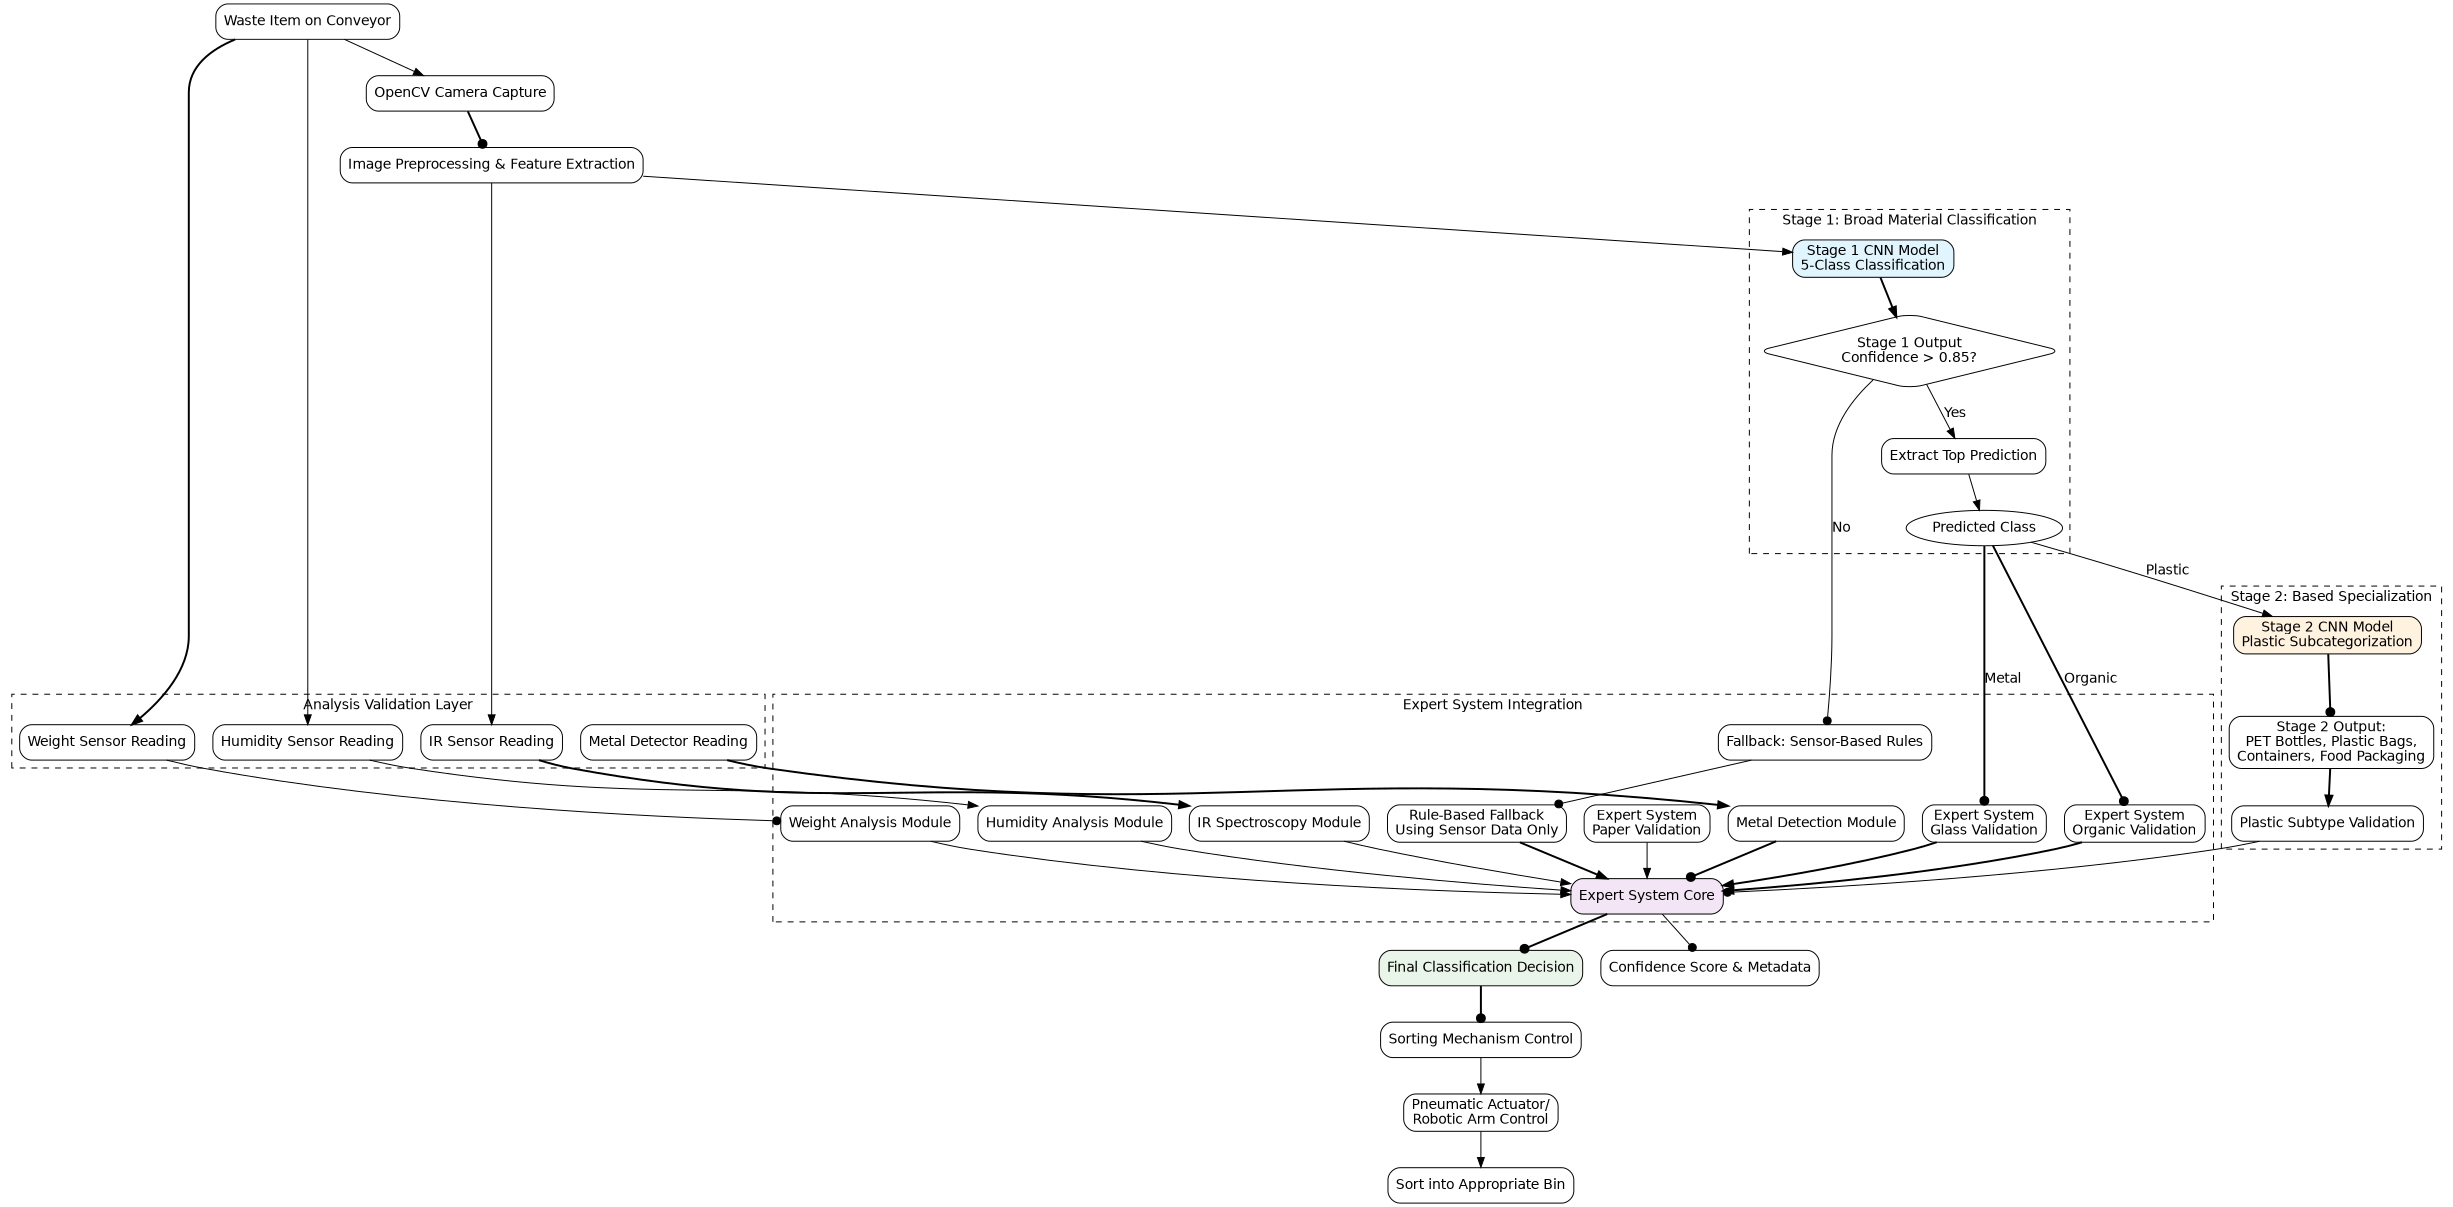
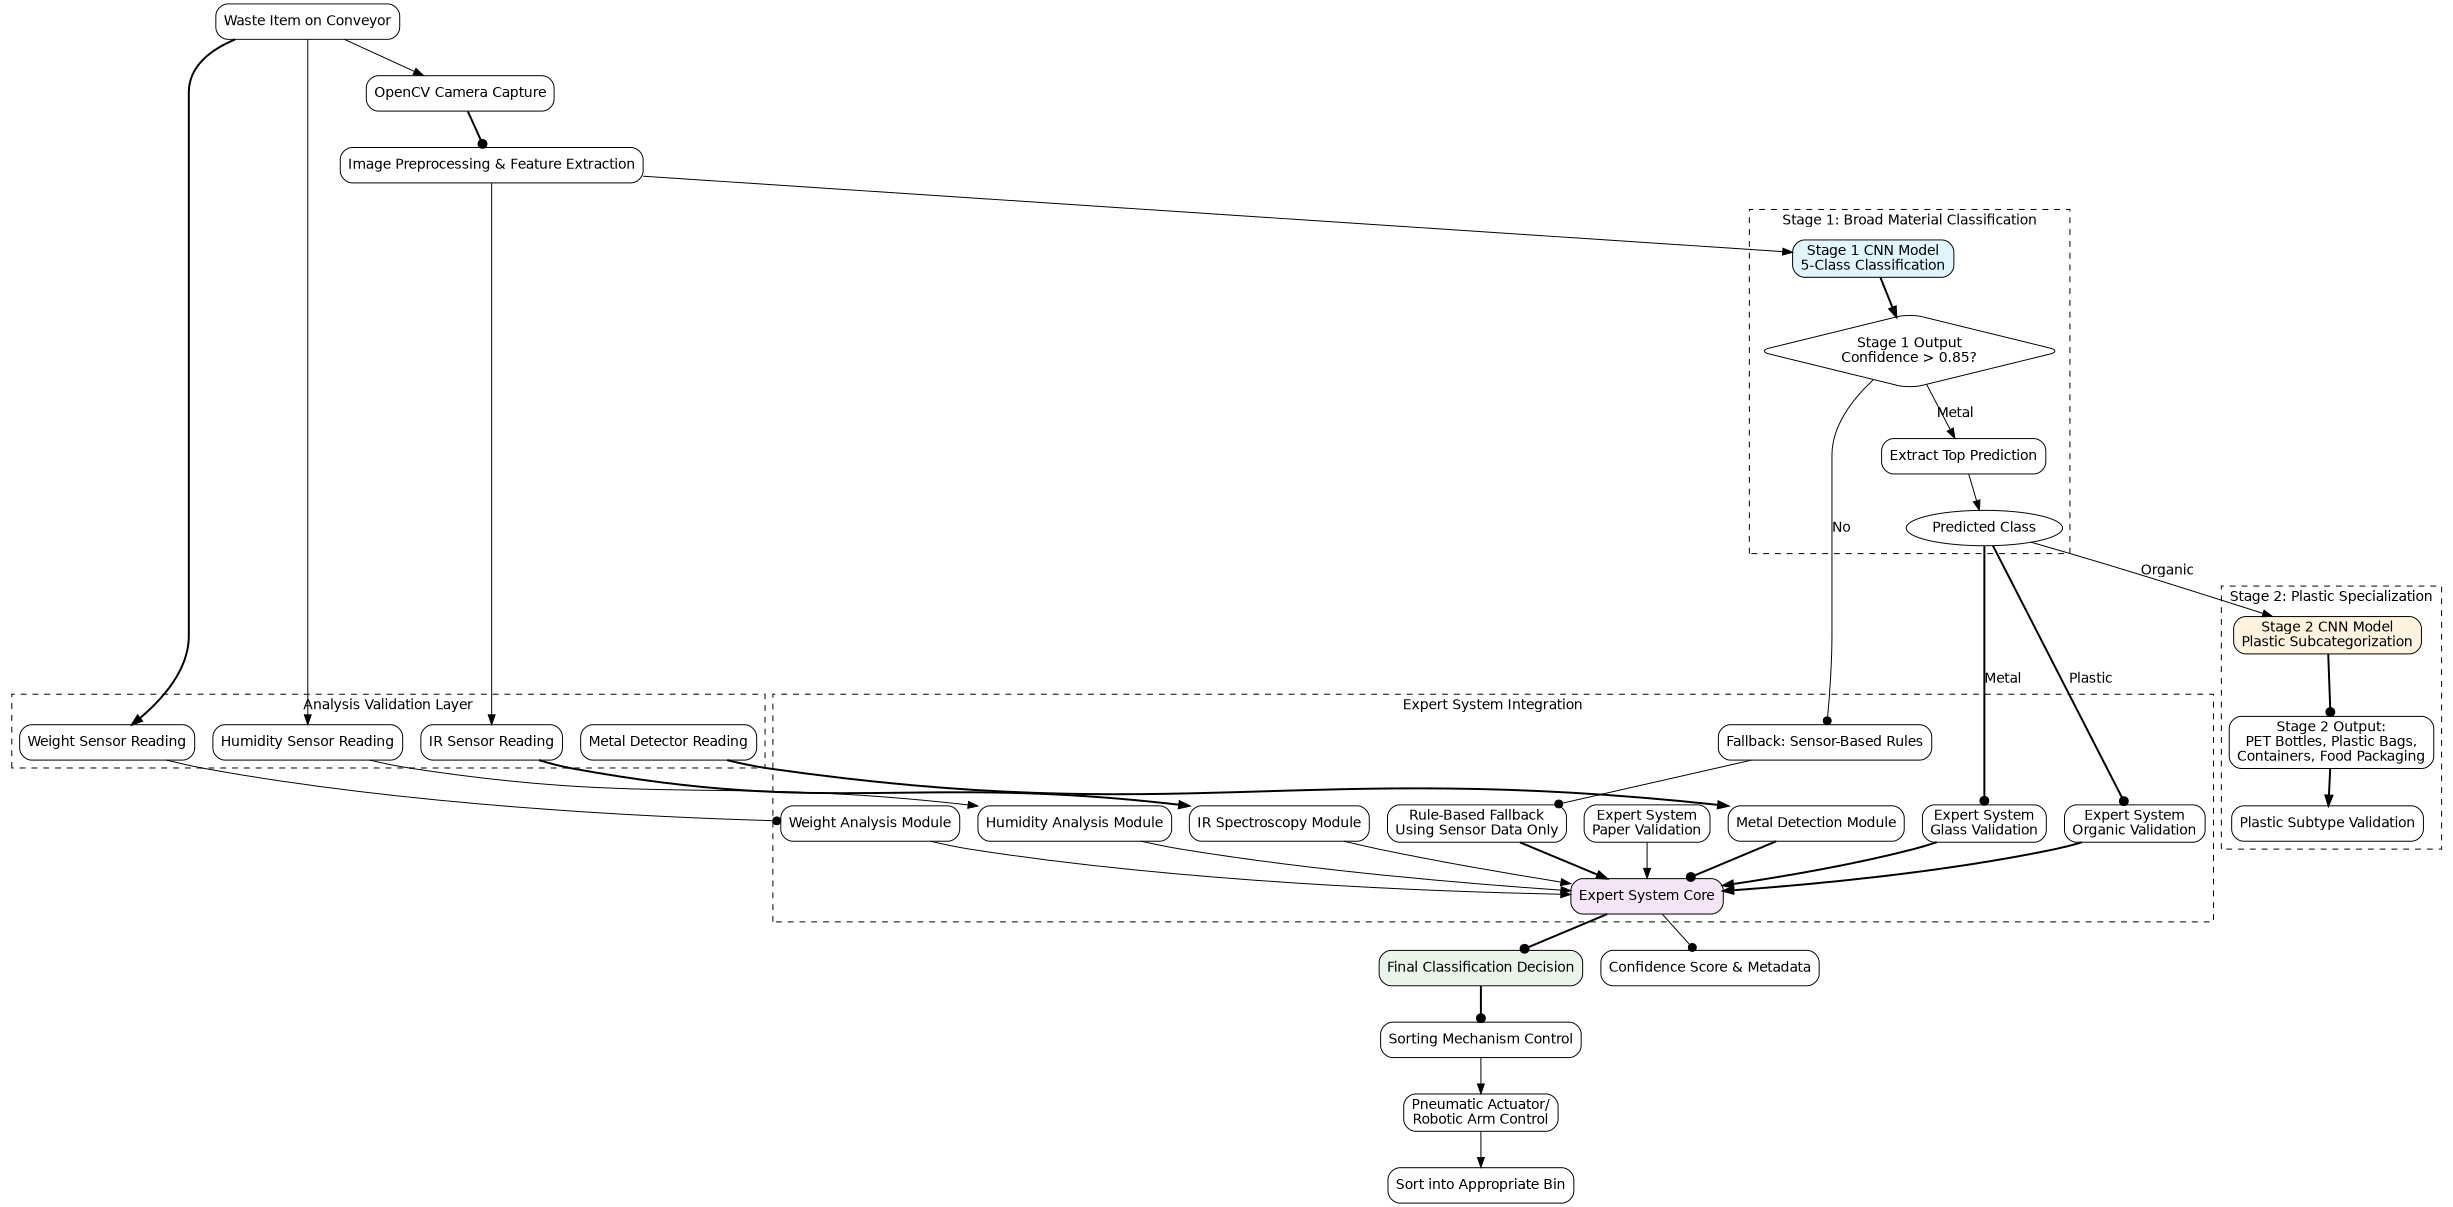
(1955, 413) -> (1955, 413)
(2168, 571) -> (2168, 571)
(2331, 597) -> (2331, 597)
(2091, 679) -> (2091, 679)
(1996, 875) -> none
